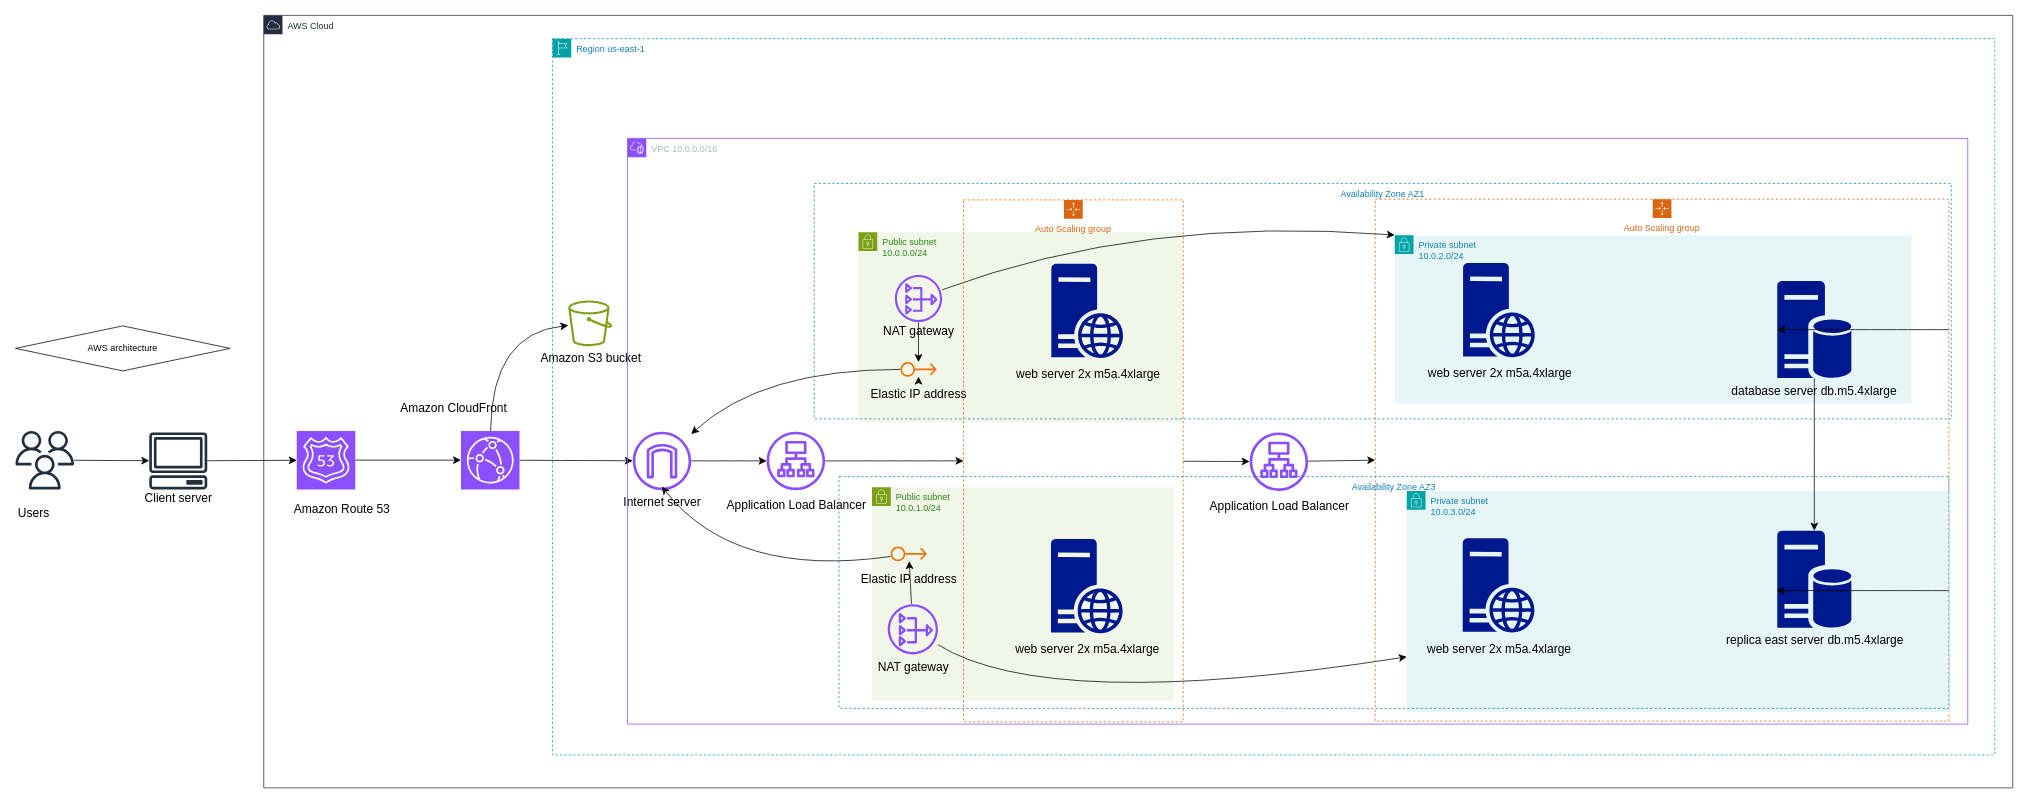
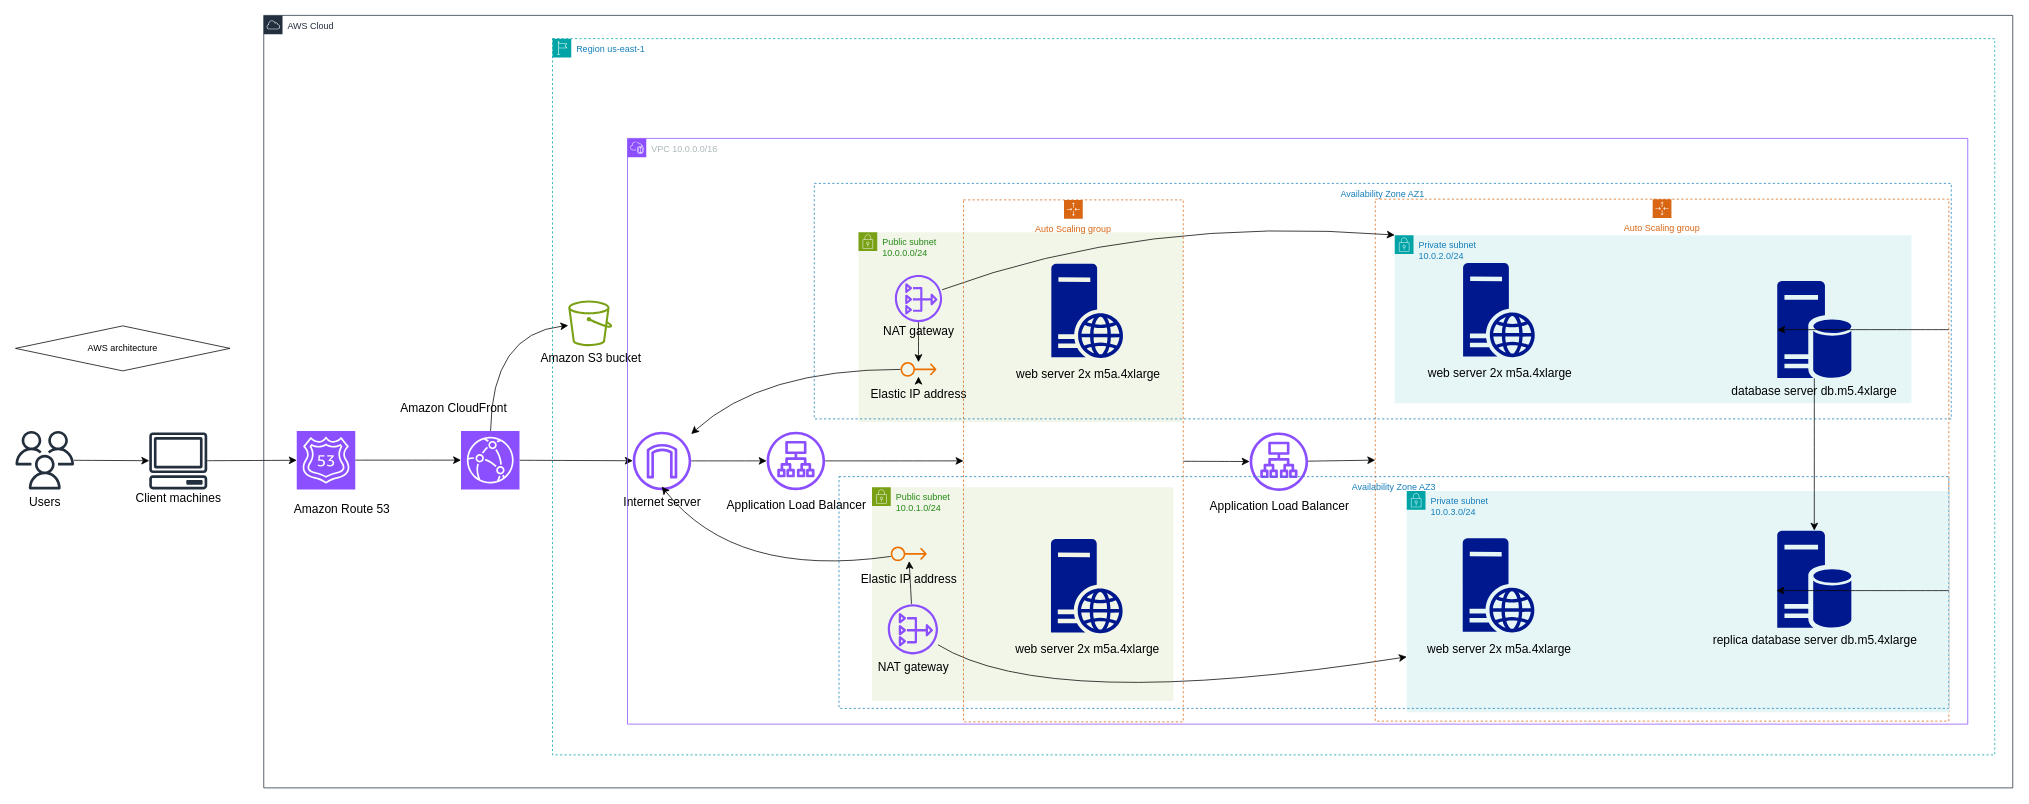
(179, 498) -> (179, 498)
(33, 512) -> (45, 501)
(1815, 640) -> (1815, 640)
